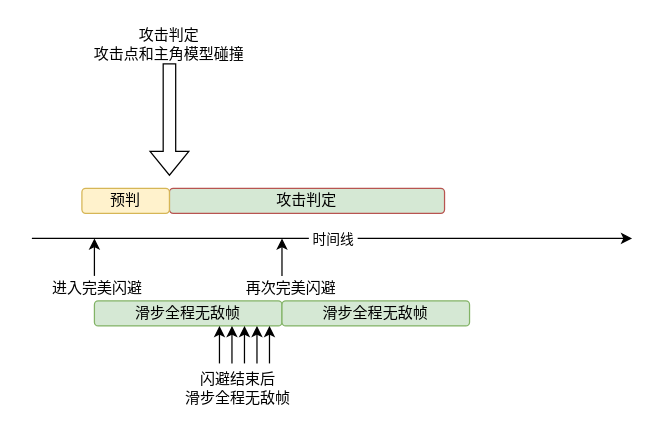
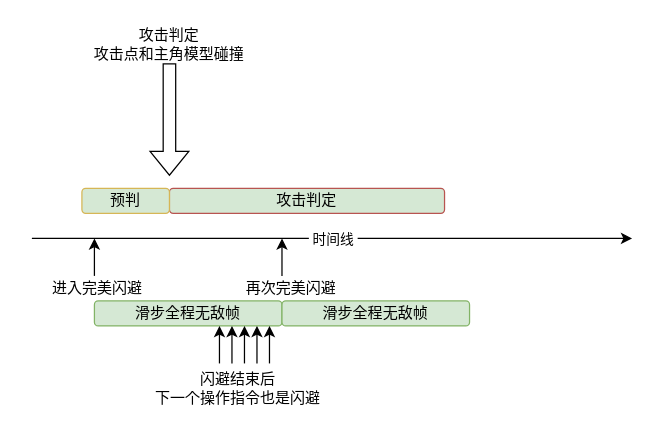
(126, 201) -> (126, 201)
(238, 388) -> (238, 388)
